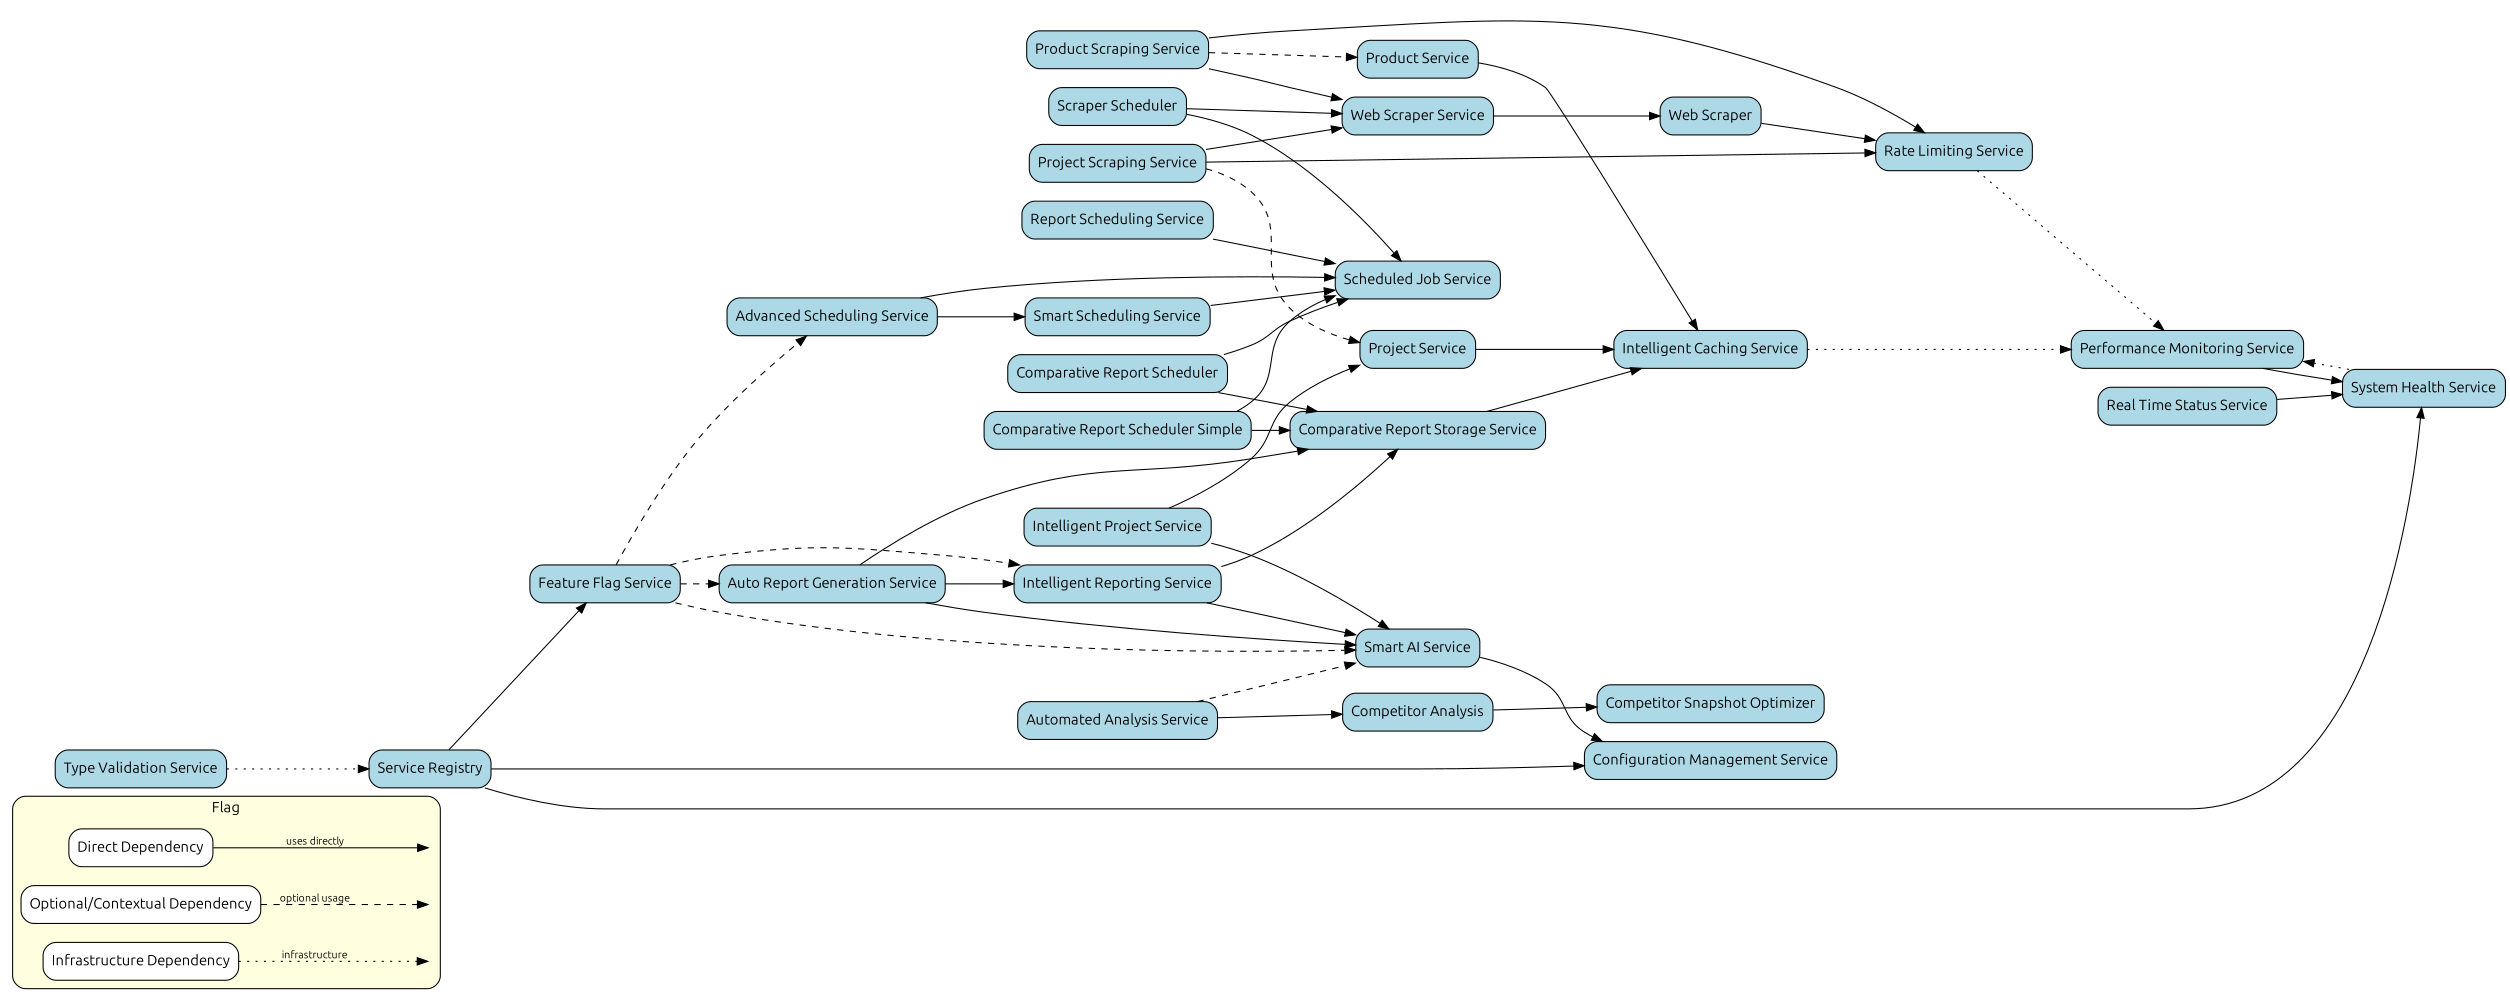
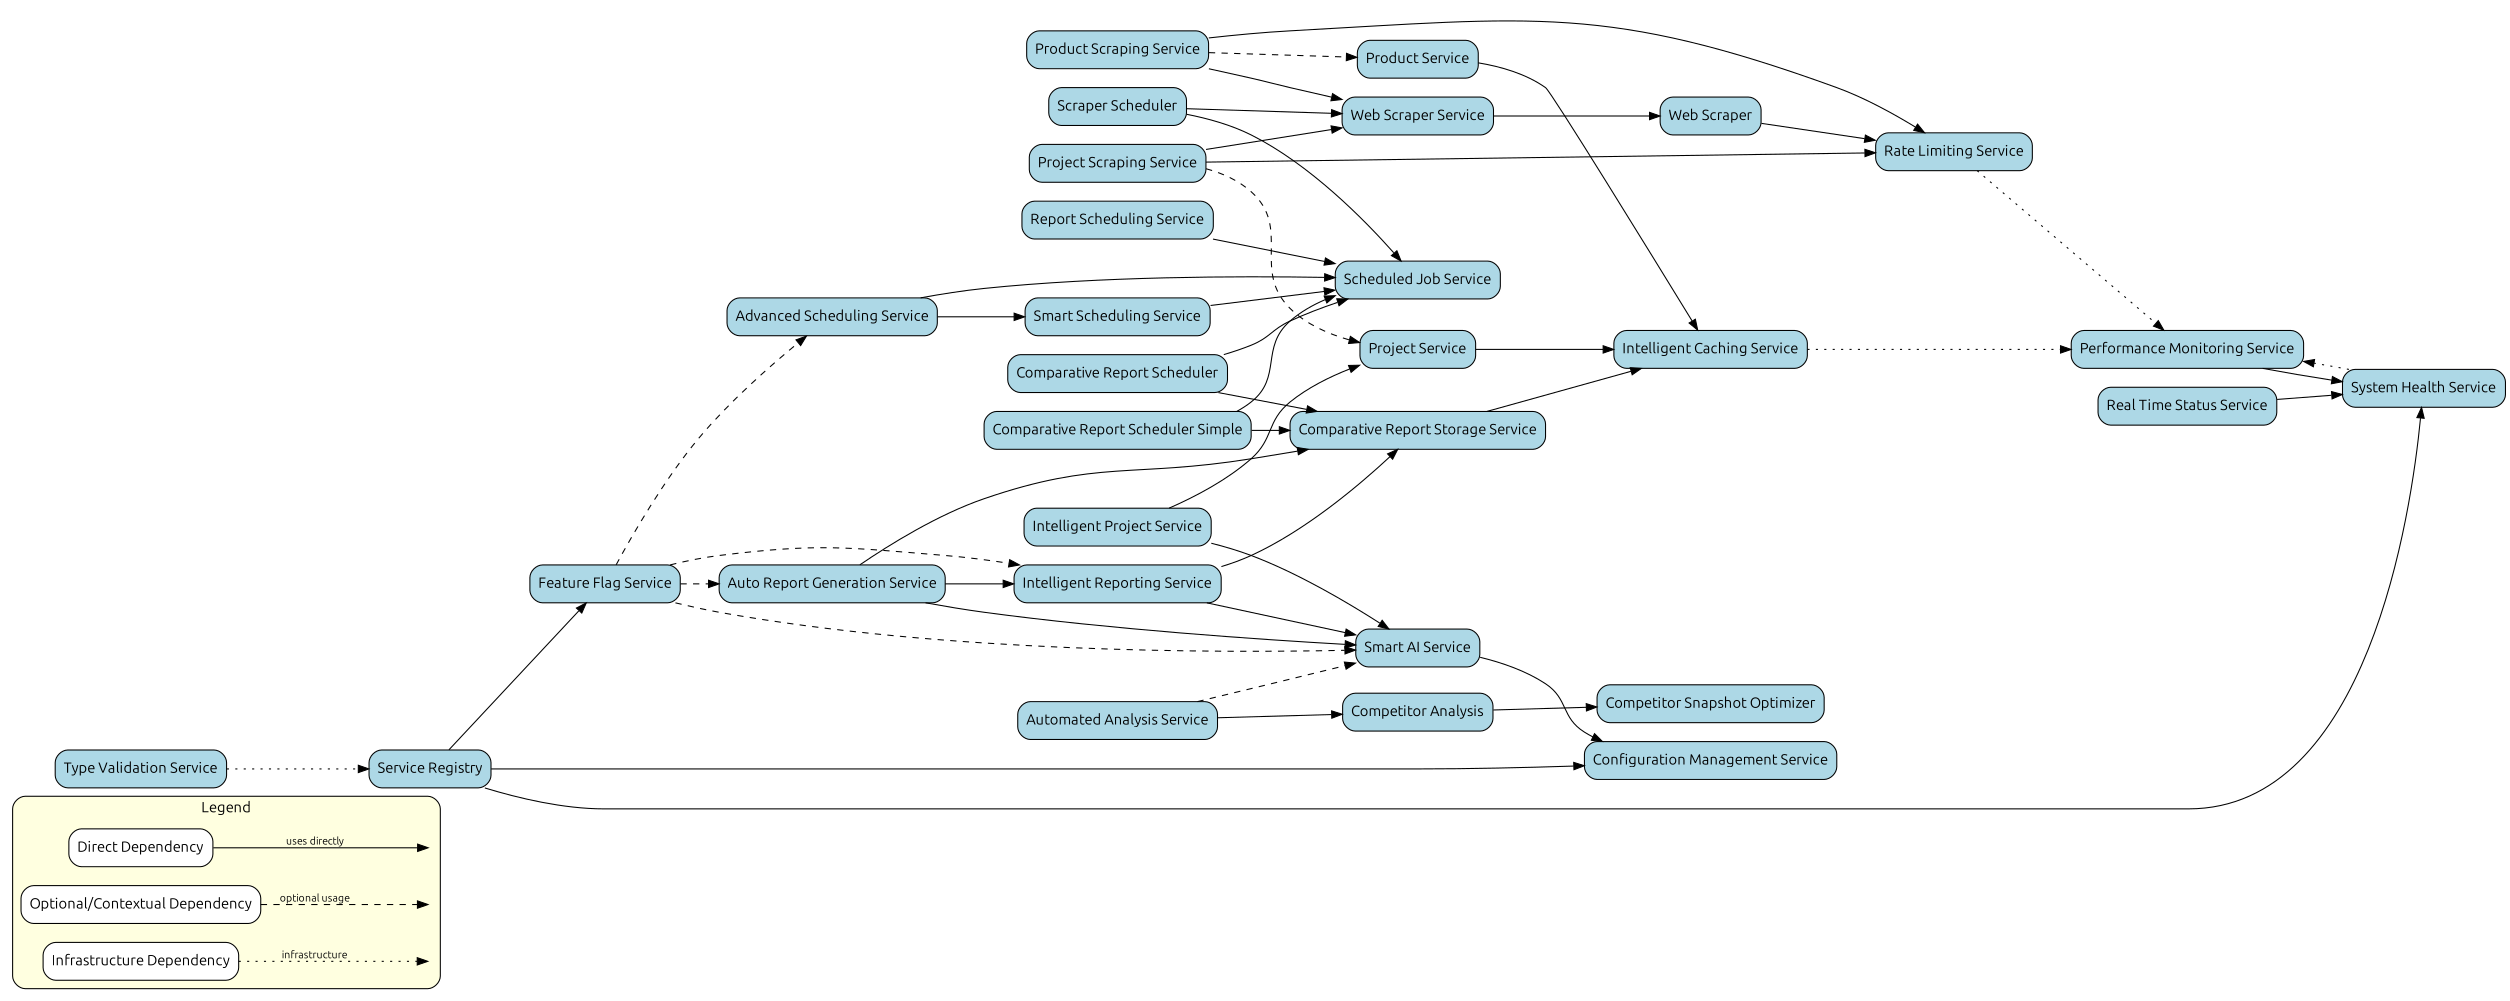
(226, 808) -> (226, 808)
